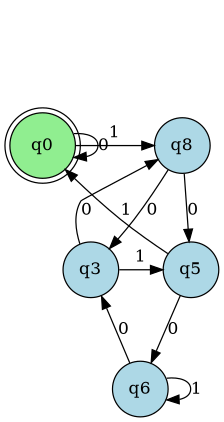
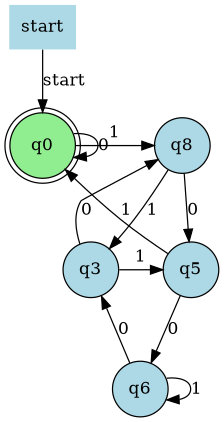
none -> (43, 27)
(153, 210) -> (153, 210)
